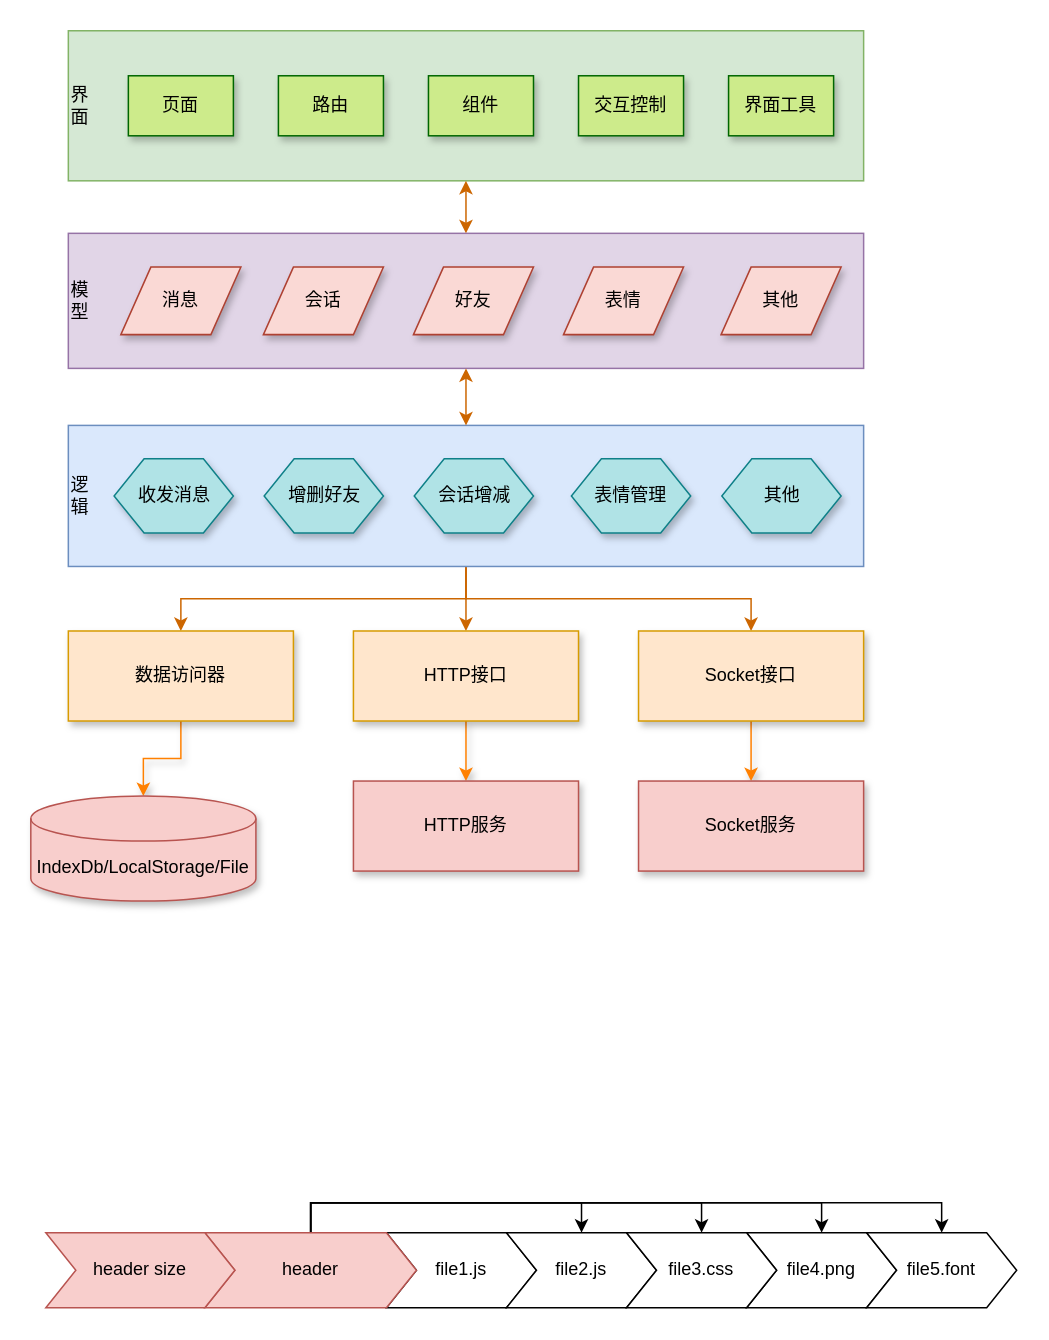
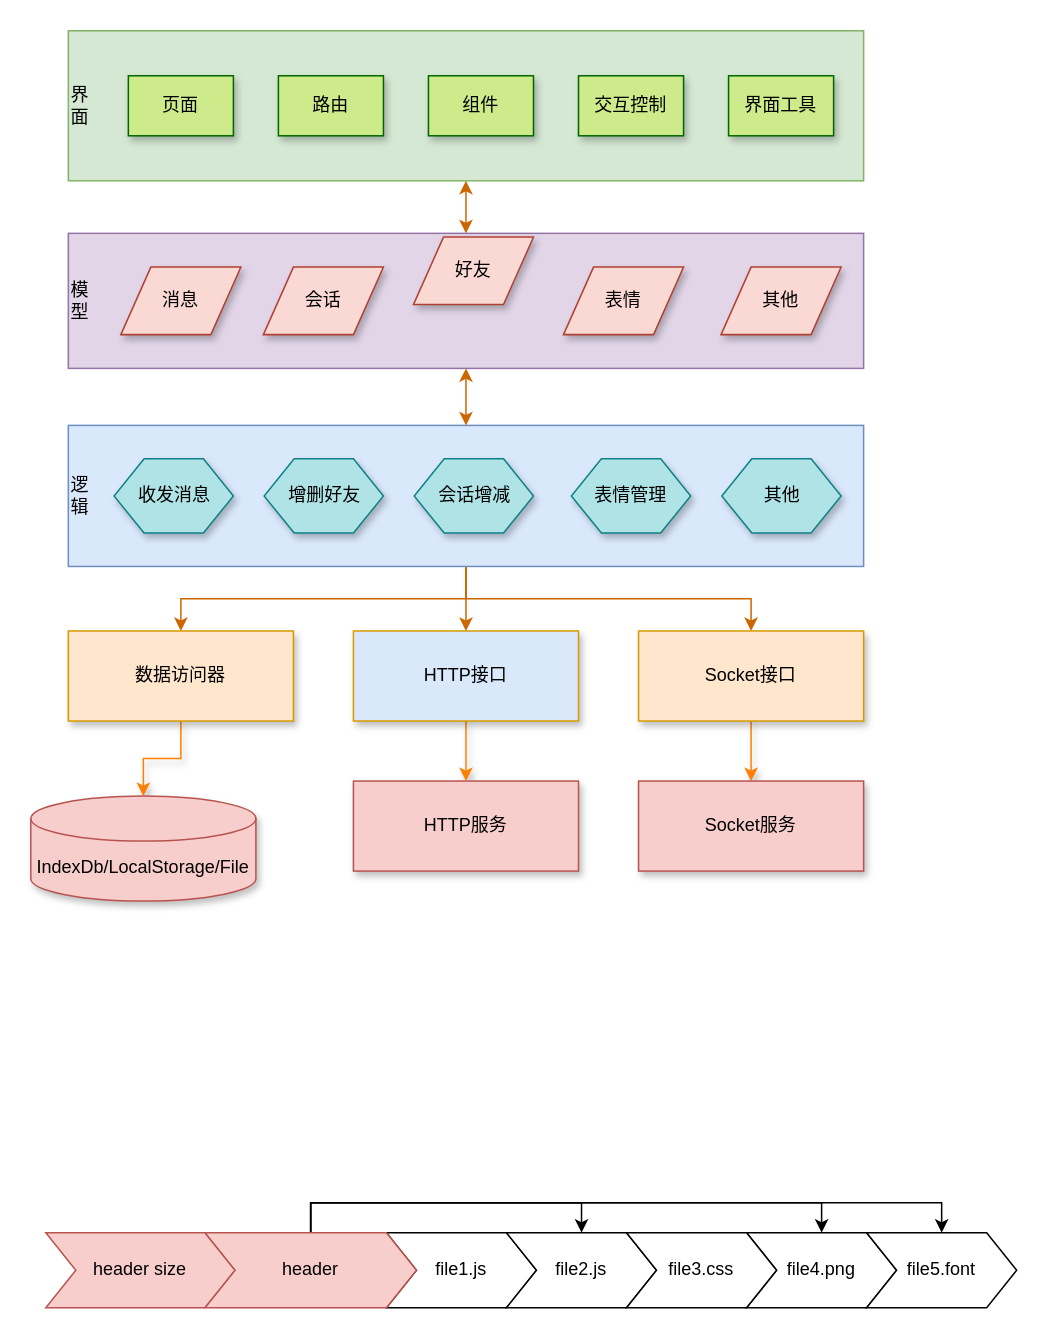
(473, 301) -> (473, 271)
(466, 676) -> (466, 676)
(701, 1213) -> none
